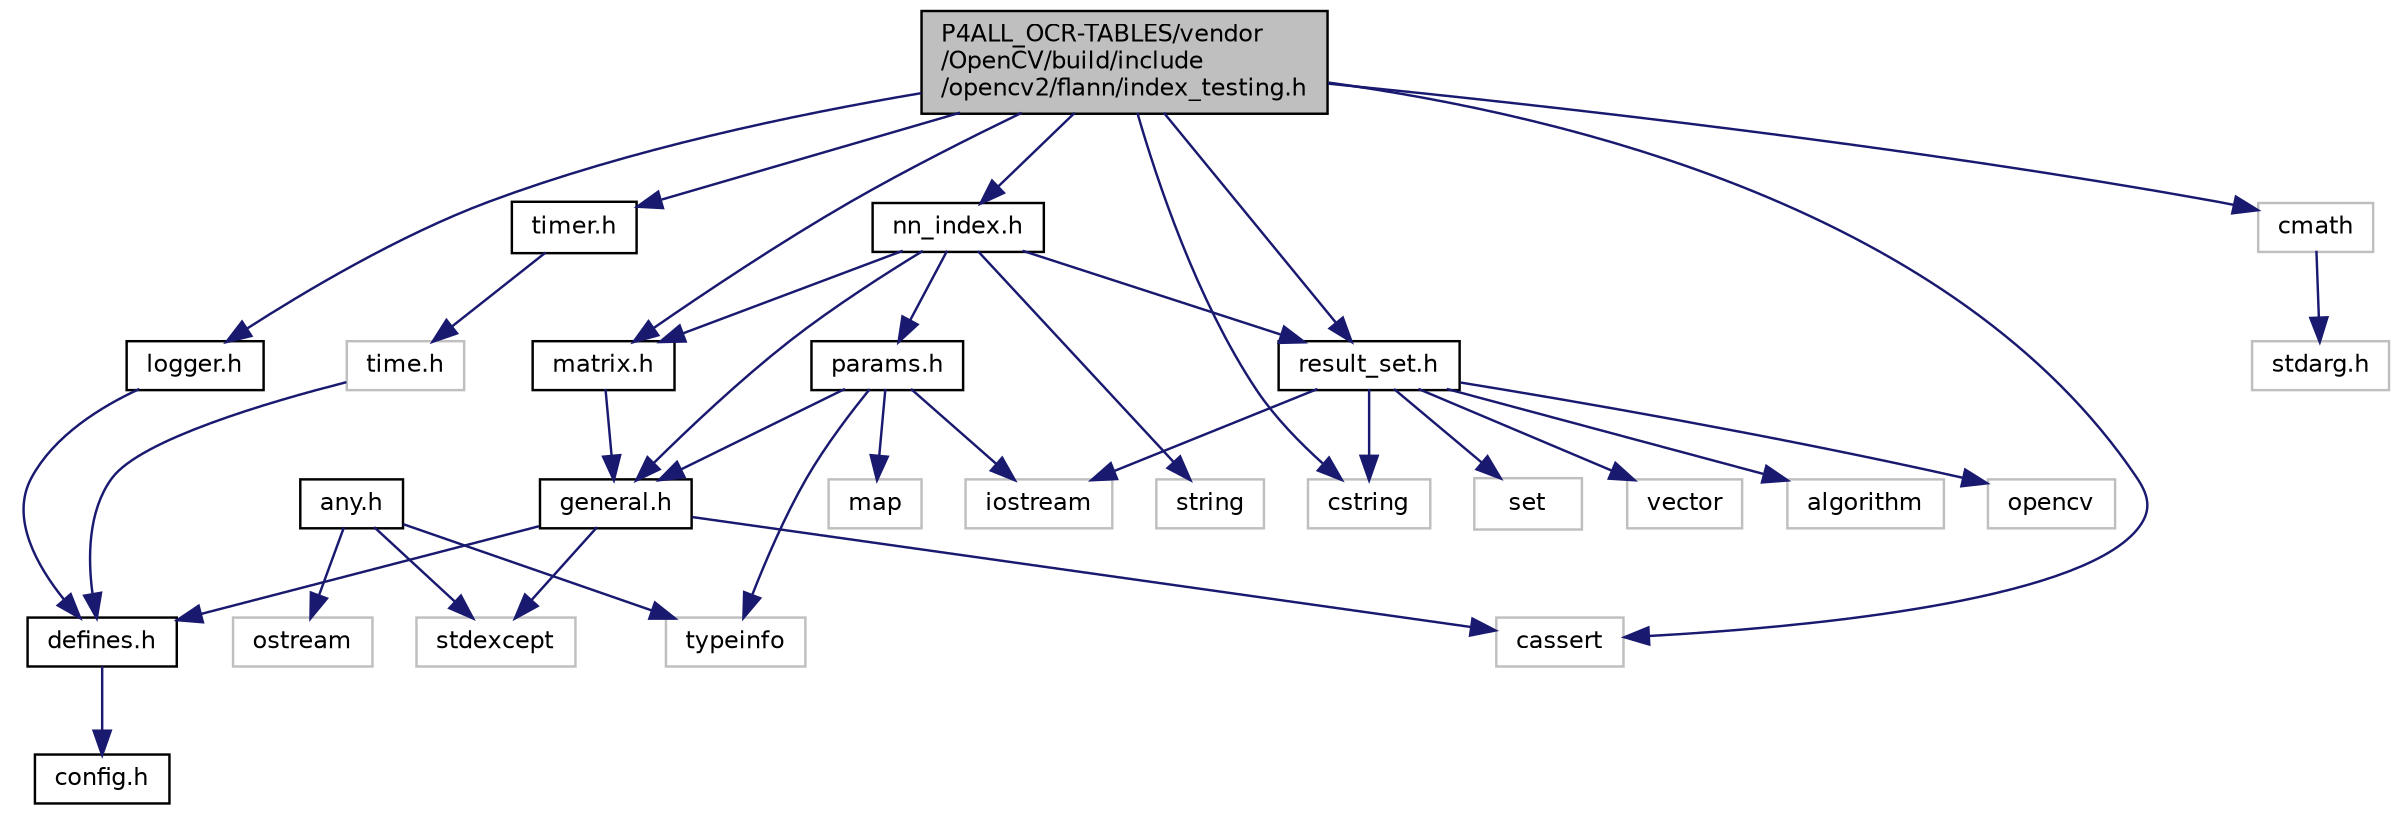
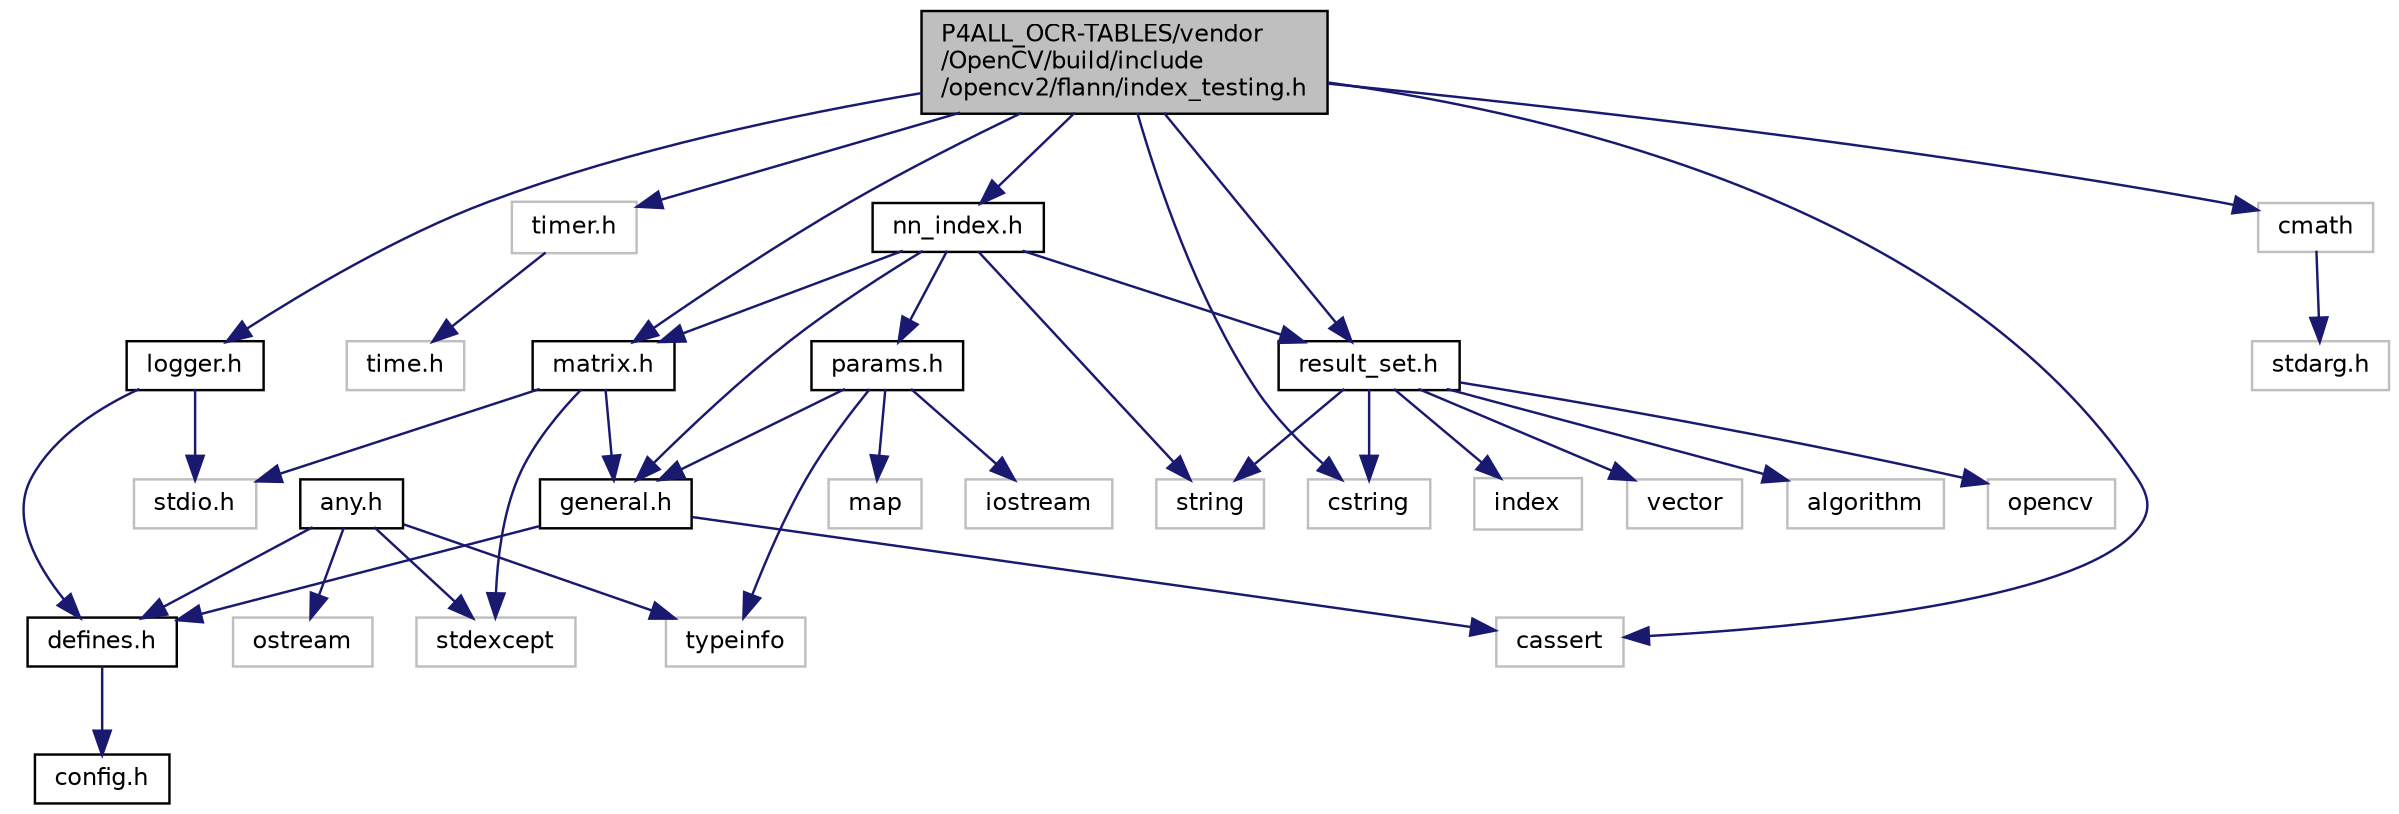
(574, 227) -> (574, 227)
(1216, 430) -> (1304, 423)
(168, 441) -> (238, 567)
none -> (195, 504)
(1528, 504) -> (1528, 504)
(564, 564) -> (517, 482)
